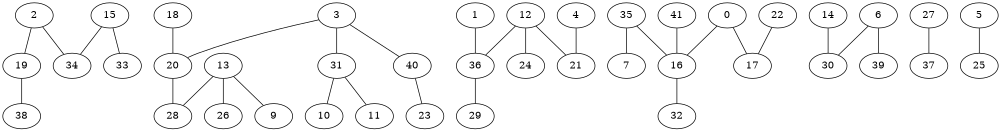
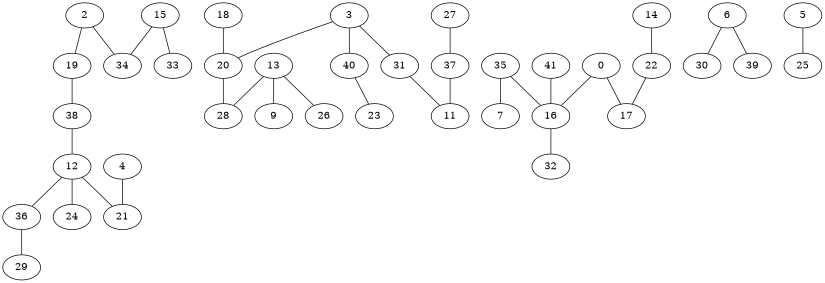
(475, 15) -> none
(828, 41) -> (652, 41)
none -> (450, 91)
(324, 116) -> none
none -> (72, 141)
